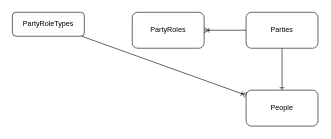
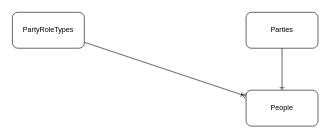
(48, 24) -> (48, 30)
(168, 30) -> none
(225, 30) -> none
